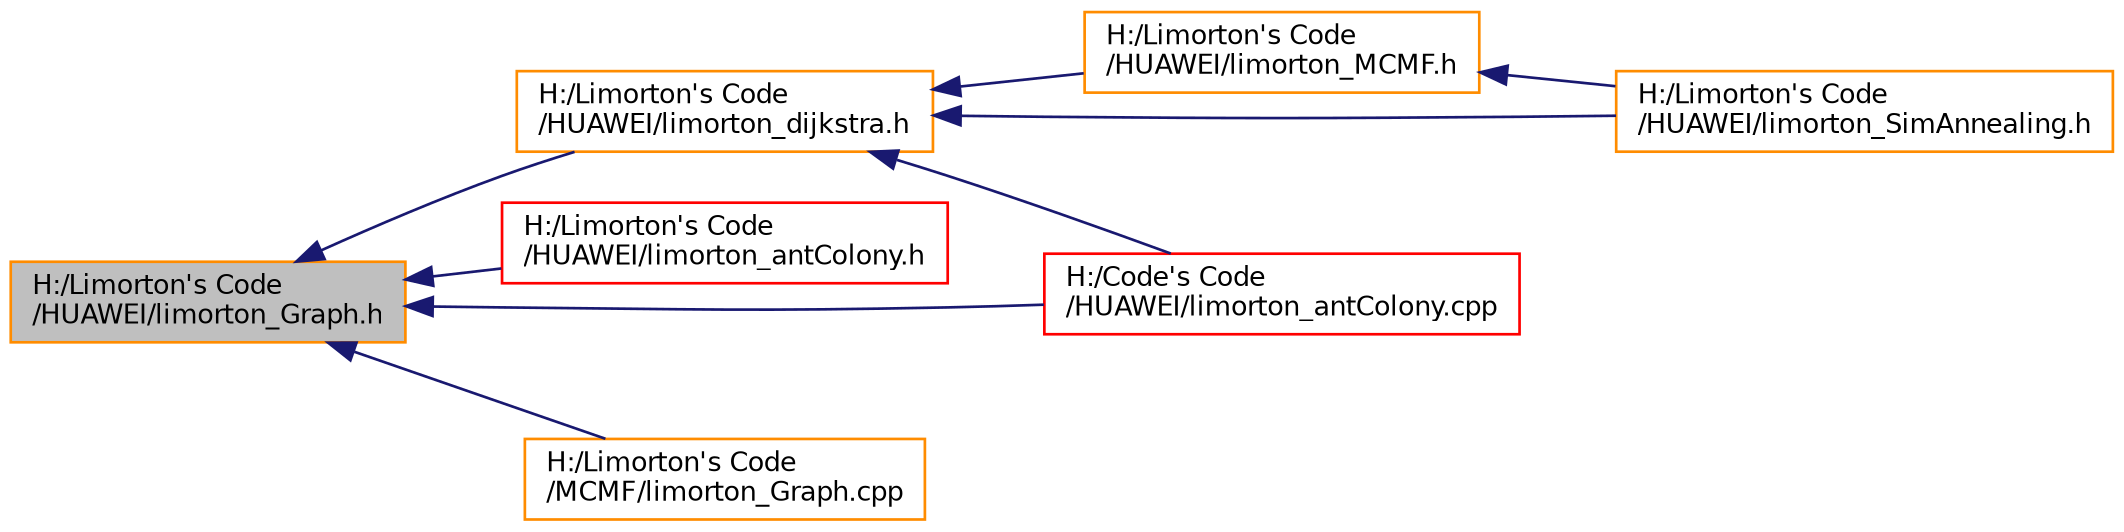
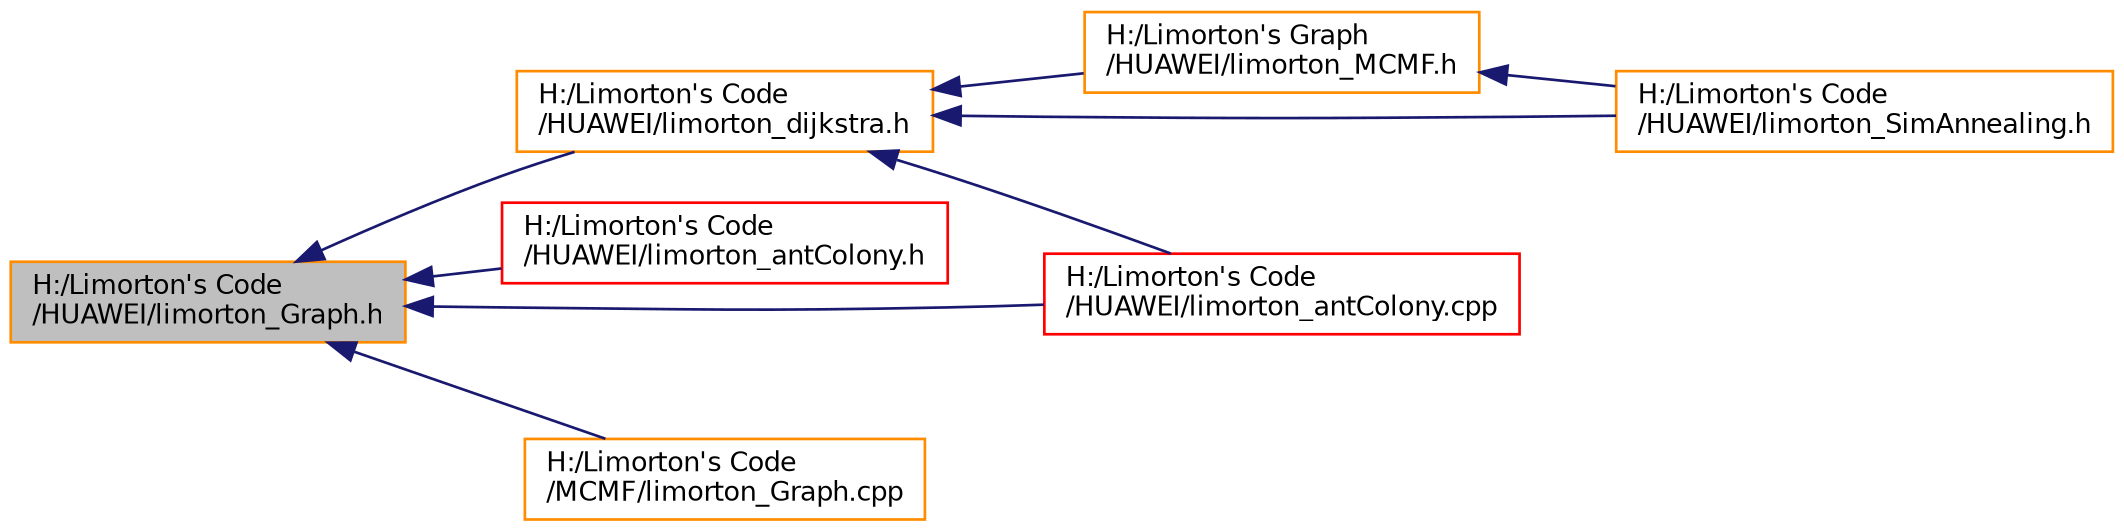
(1282, 52) -> (1282, 52)
(1282, 294) -> (1282, 294)
